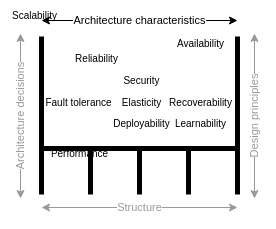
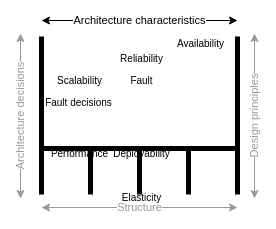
(35, 15) -> (80, 80)
(97, 58) -> (142, 58)
(142, 81) -> (142, 81)
(142, 102) -> (142, 197)
(201, 102) -> none
(79, 103) -> (79, 103)
(142, 123) -> (142, 153)
(201, 123) -> none
